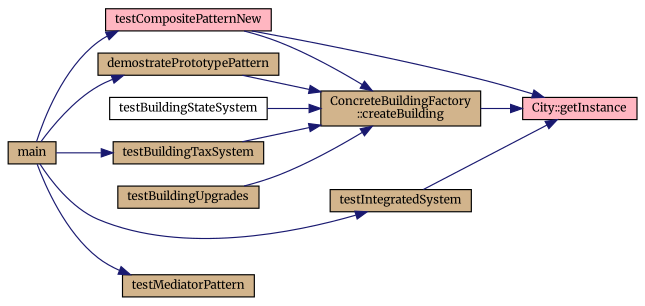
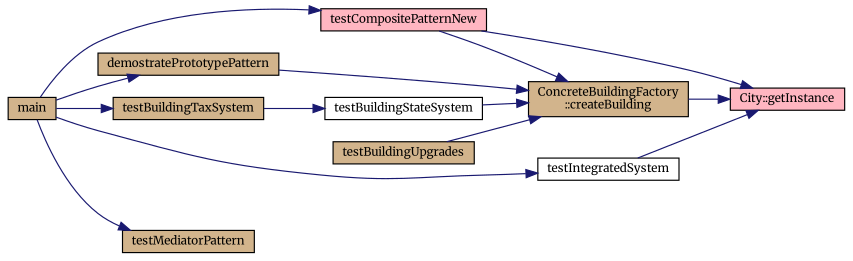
(276, 135) -> (288, 108)
(401, 201) -> (608, 169)
